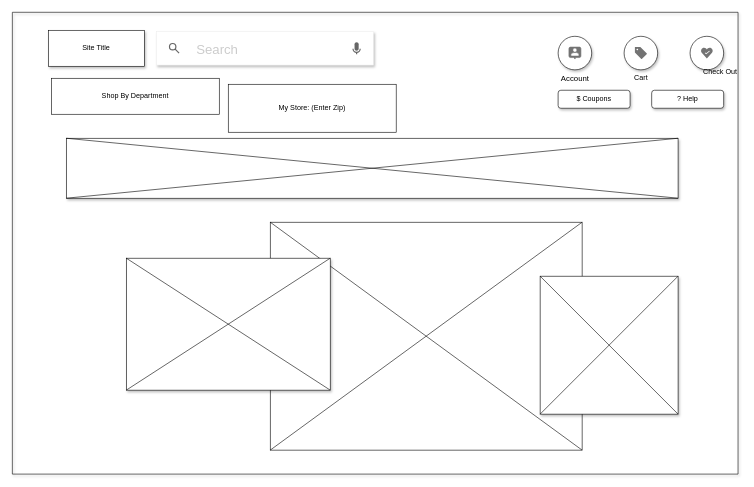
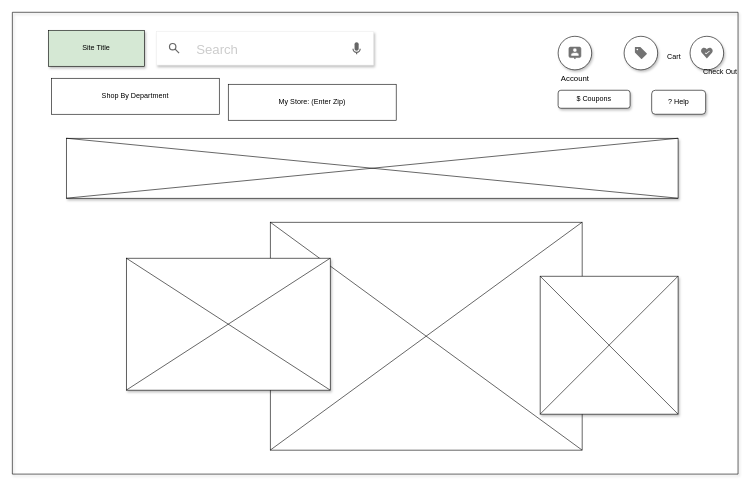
(96, 48) -> (96, 48)
(641, 78) -> (674, 57)
(688, 99) -> (679, 102)
(312, 108) -> (312, 102)
